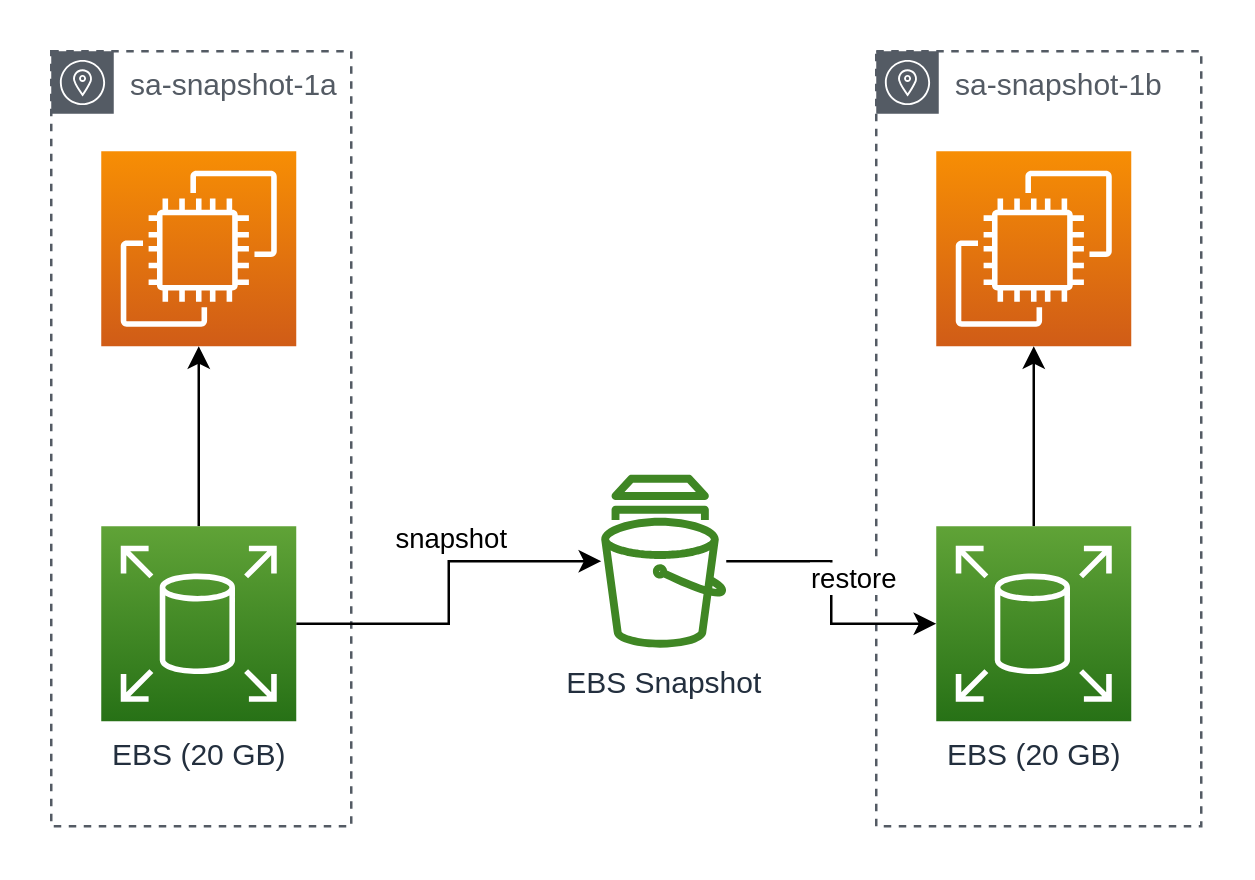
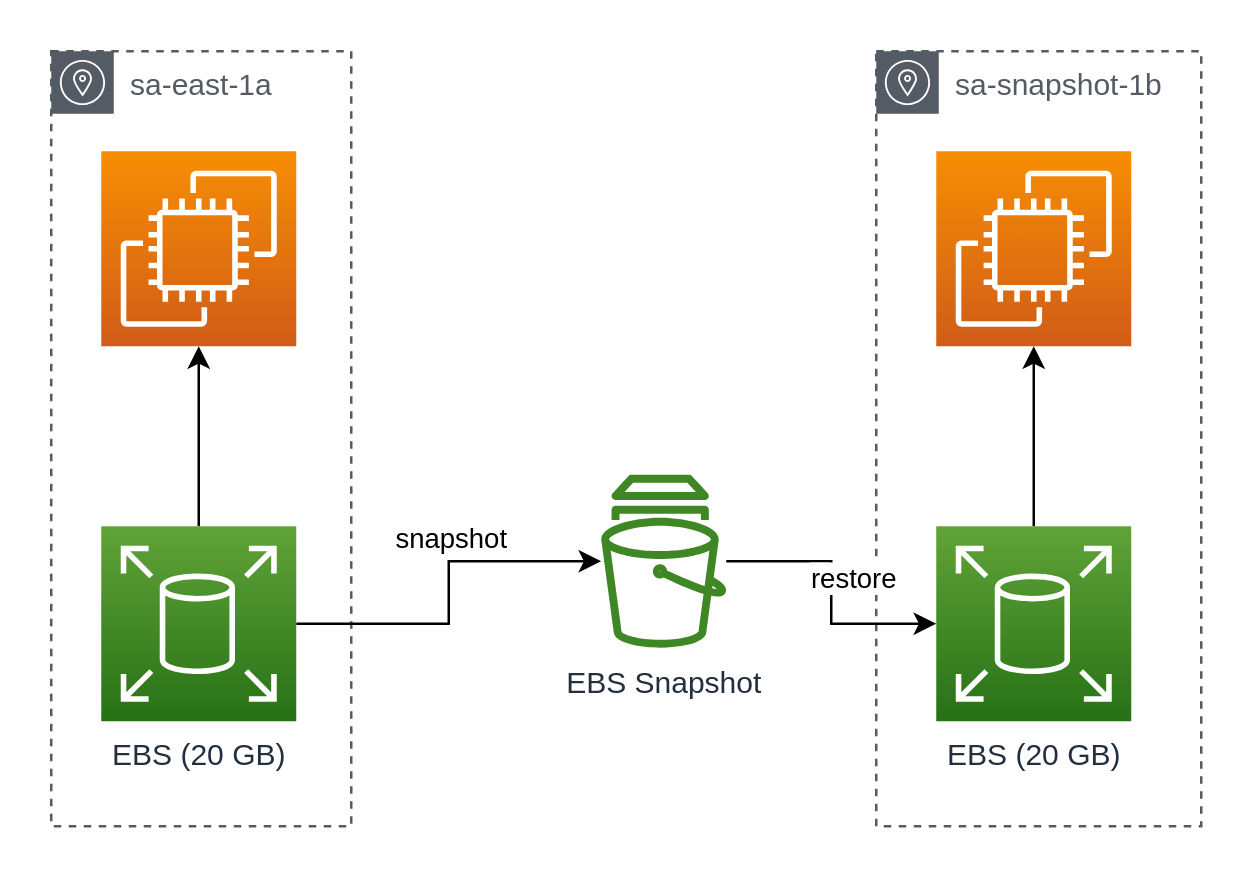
(241, 105) -> (215, 87)
